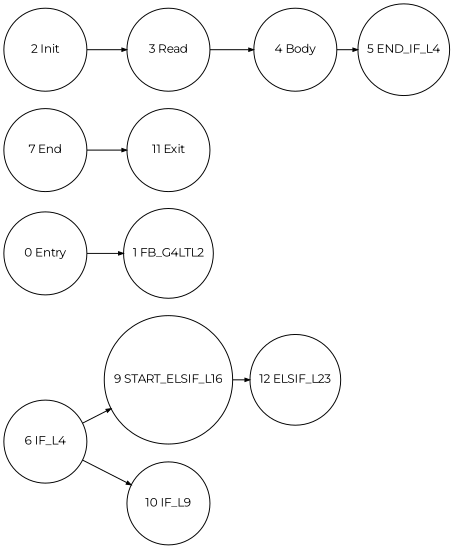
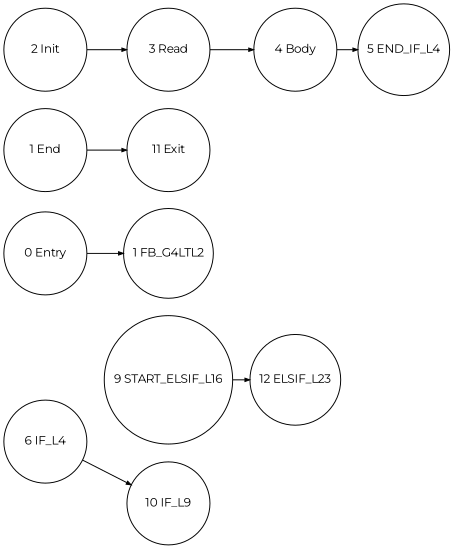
(45, 150) -> (45, 150)
(95, 417) -> none
